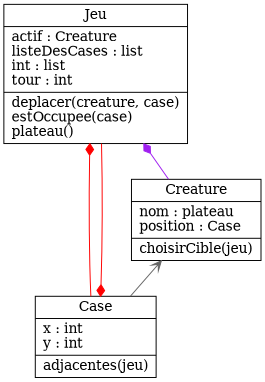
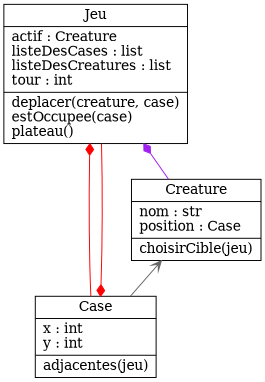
(39, 66) -> (92, 66)
(187, 212) -> (171, 212)
